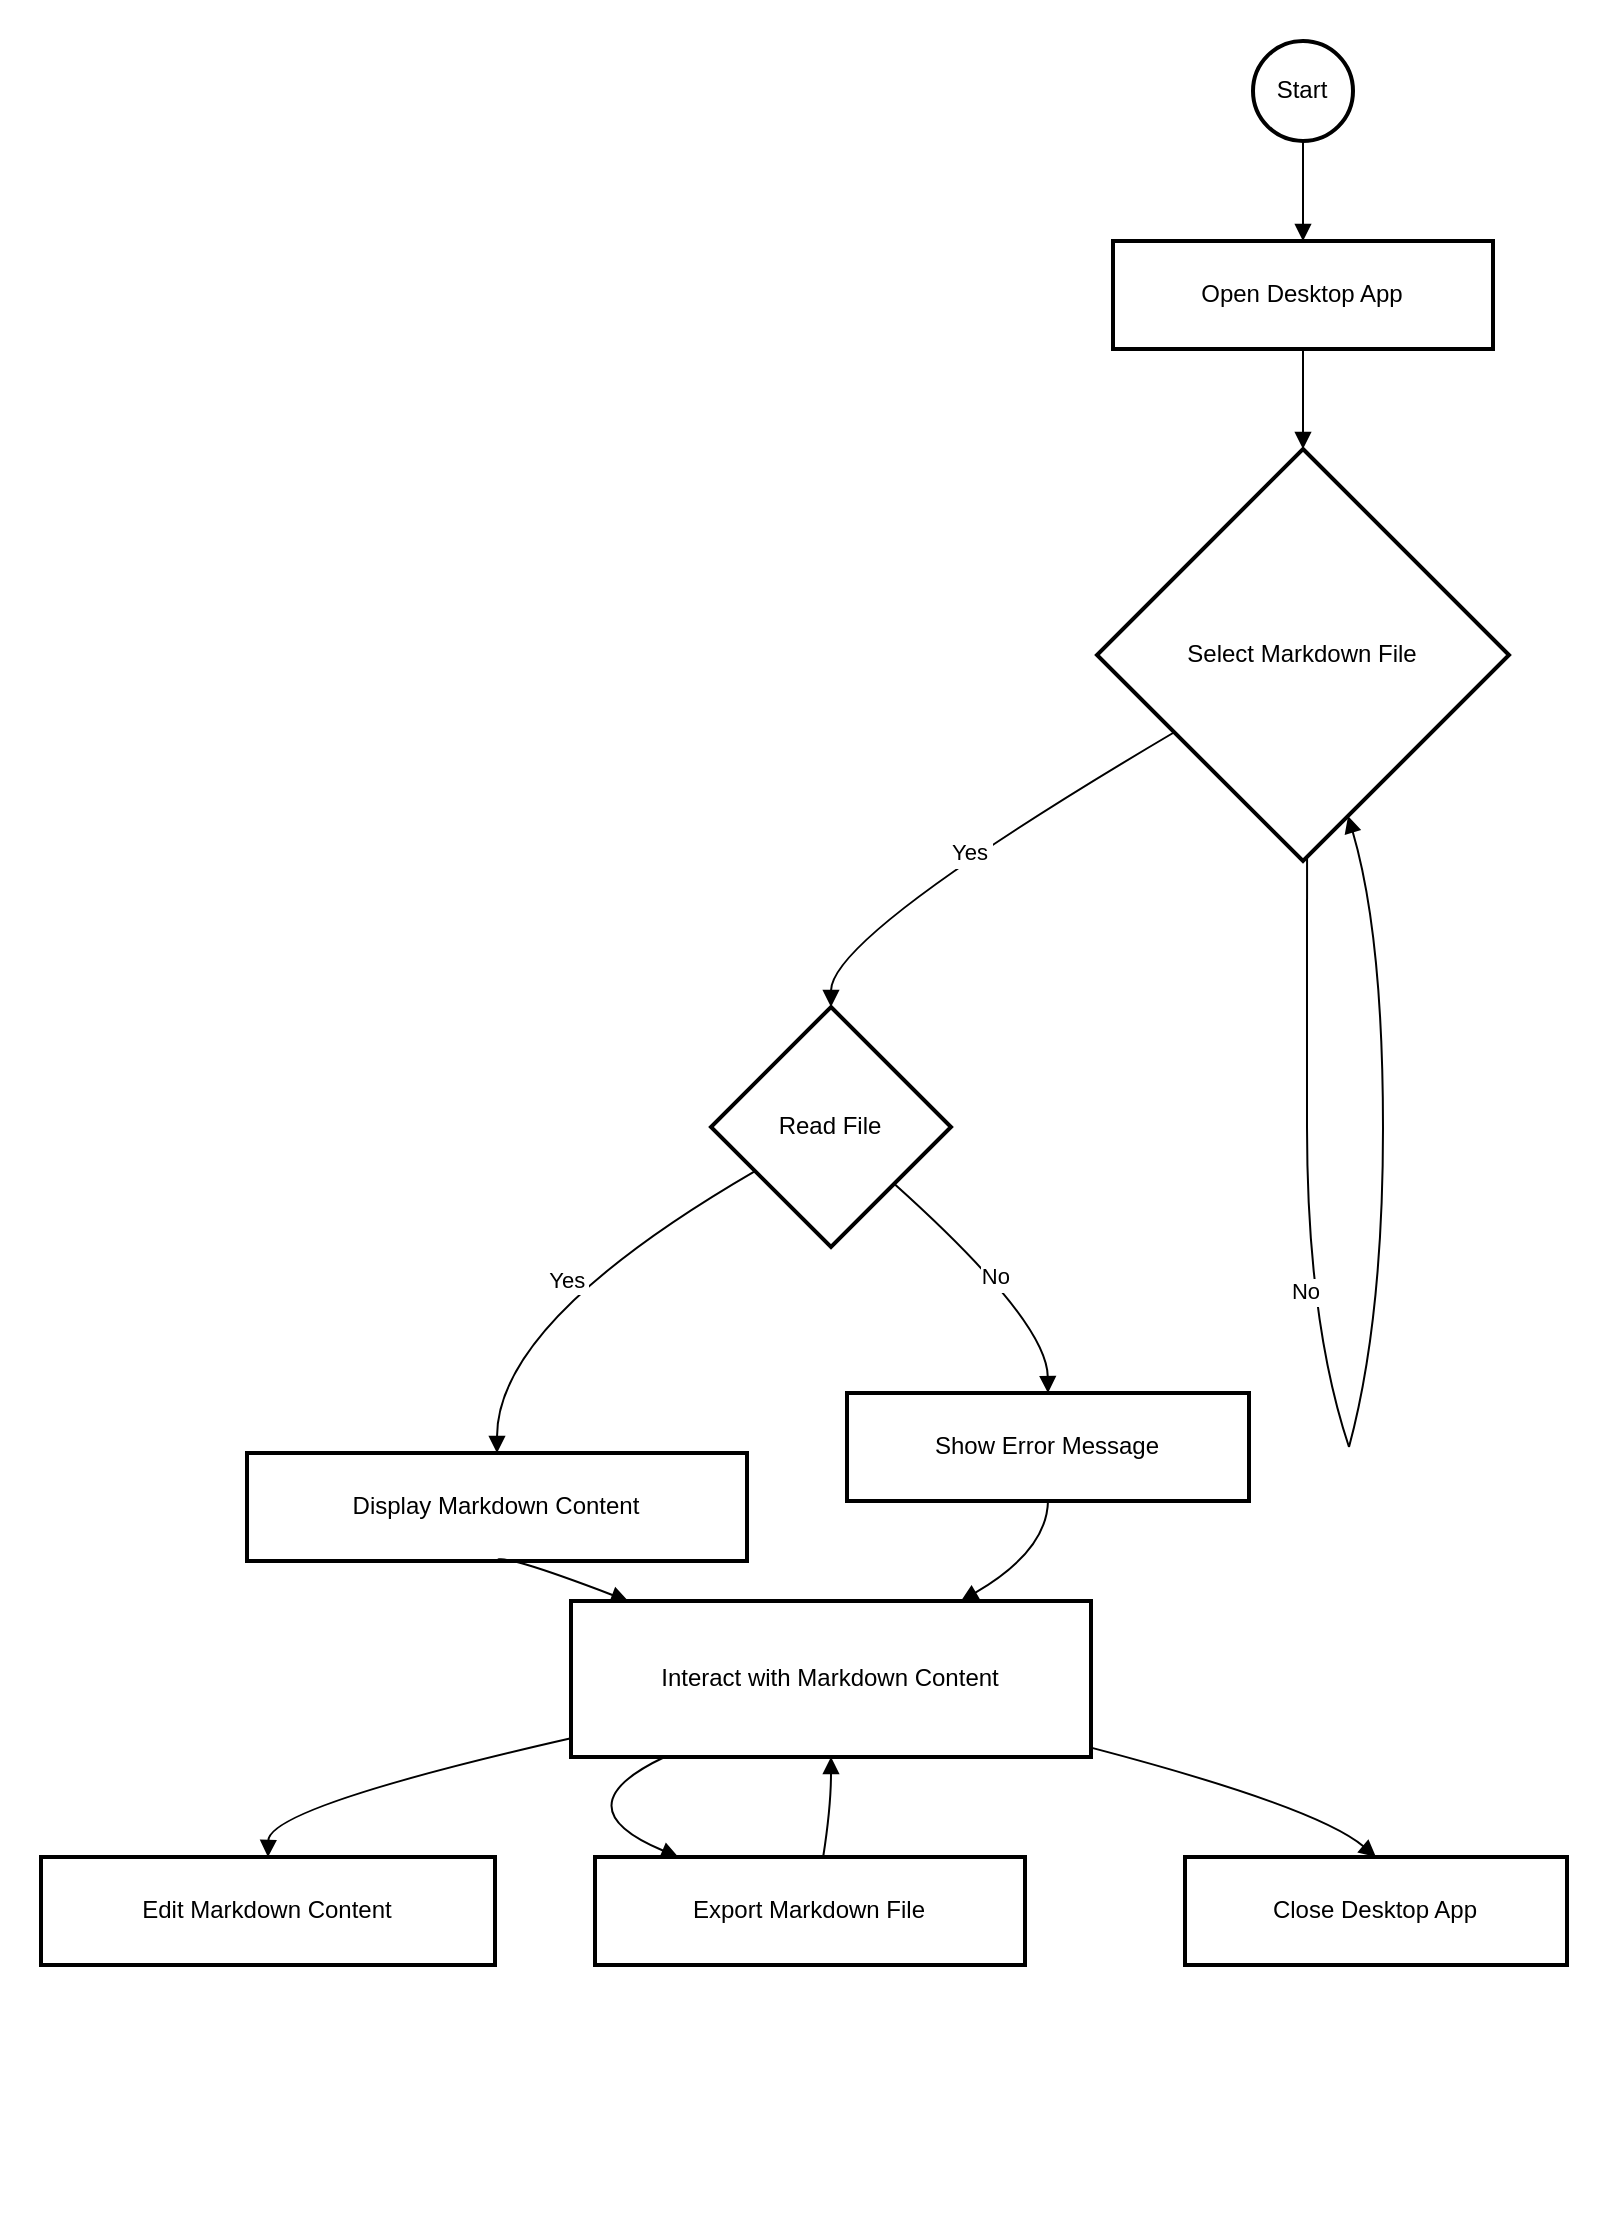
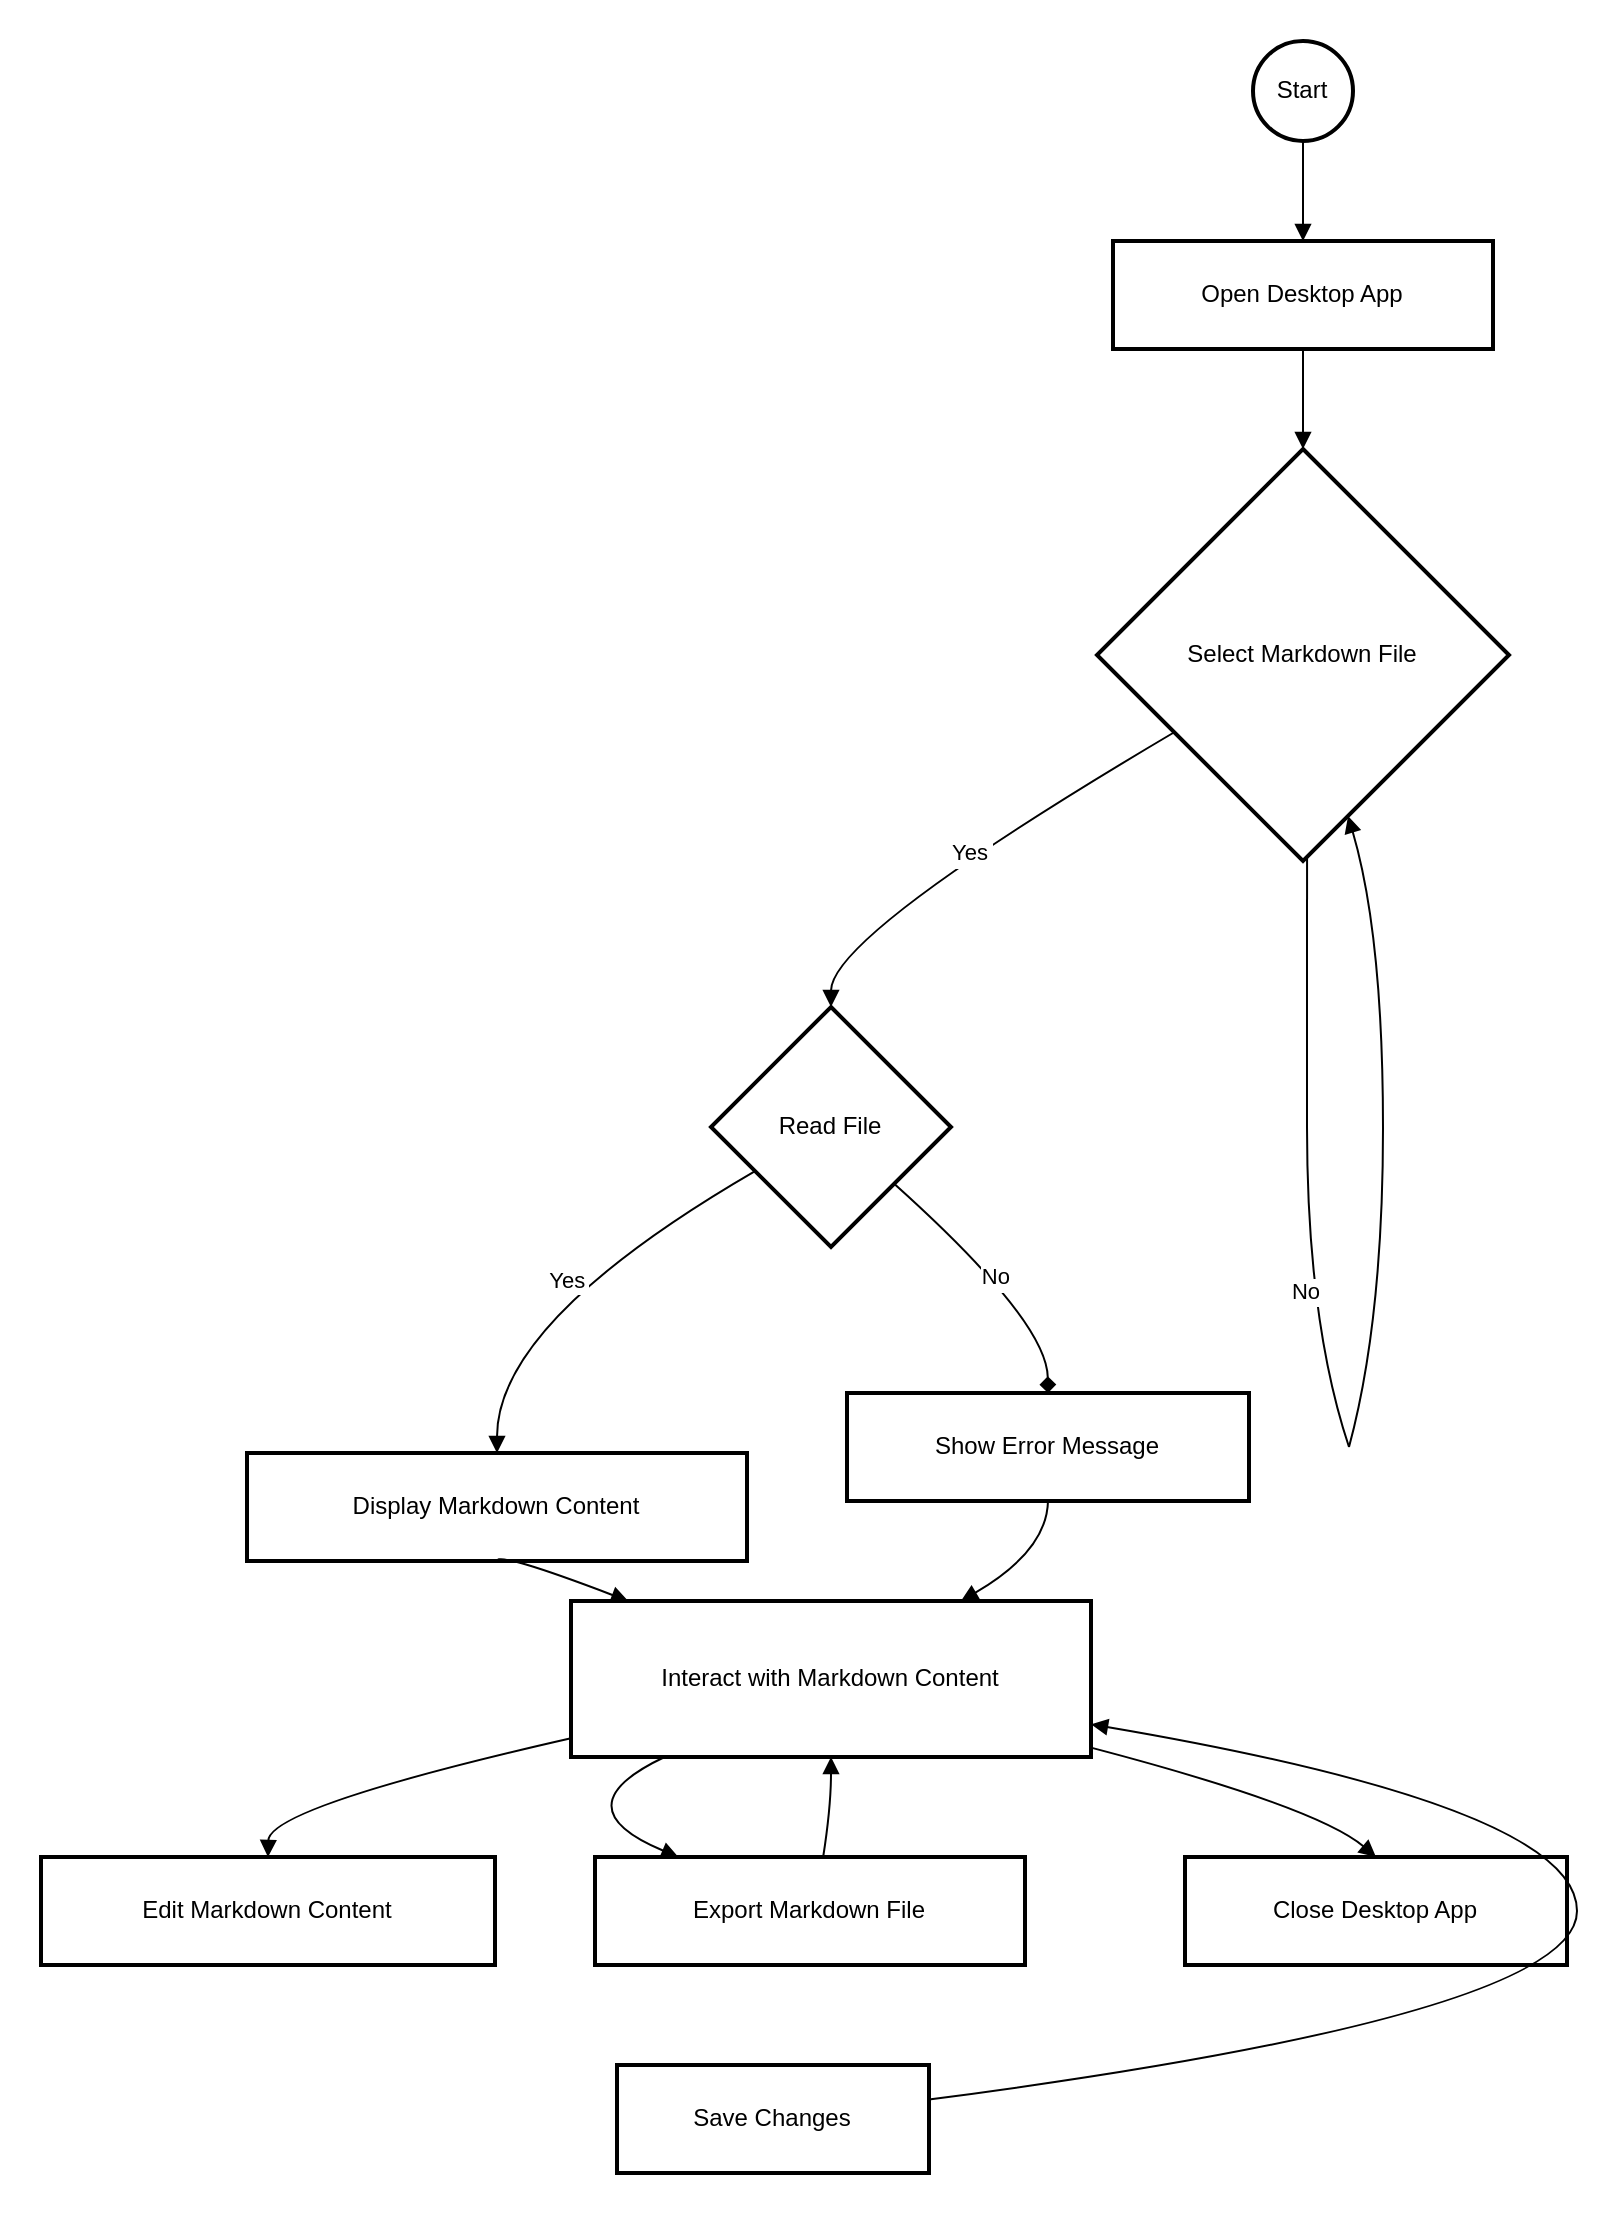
(1048, 1375) -> (1048, 1376)
none -> (1520, 1971)
none -> (773, 2119)
